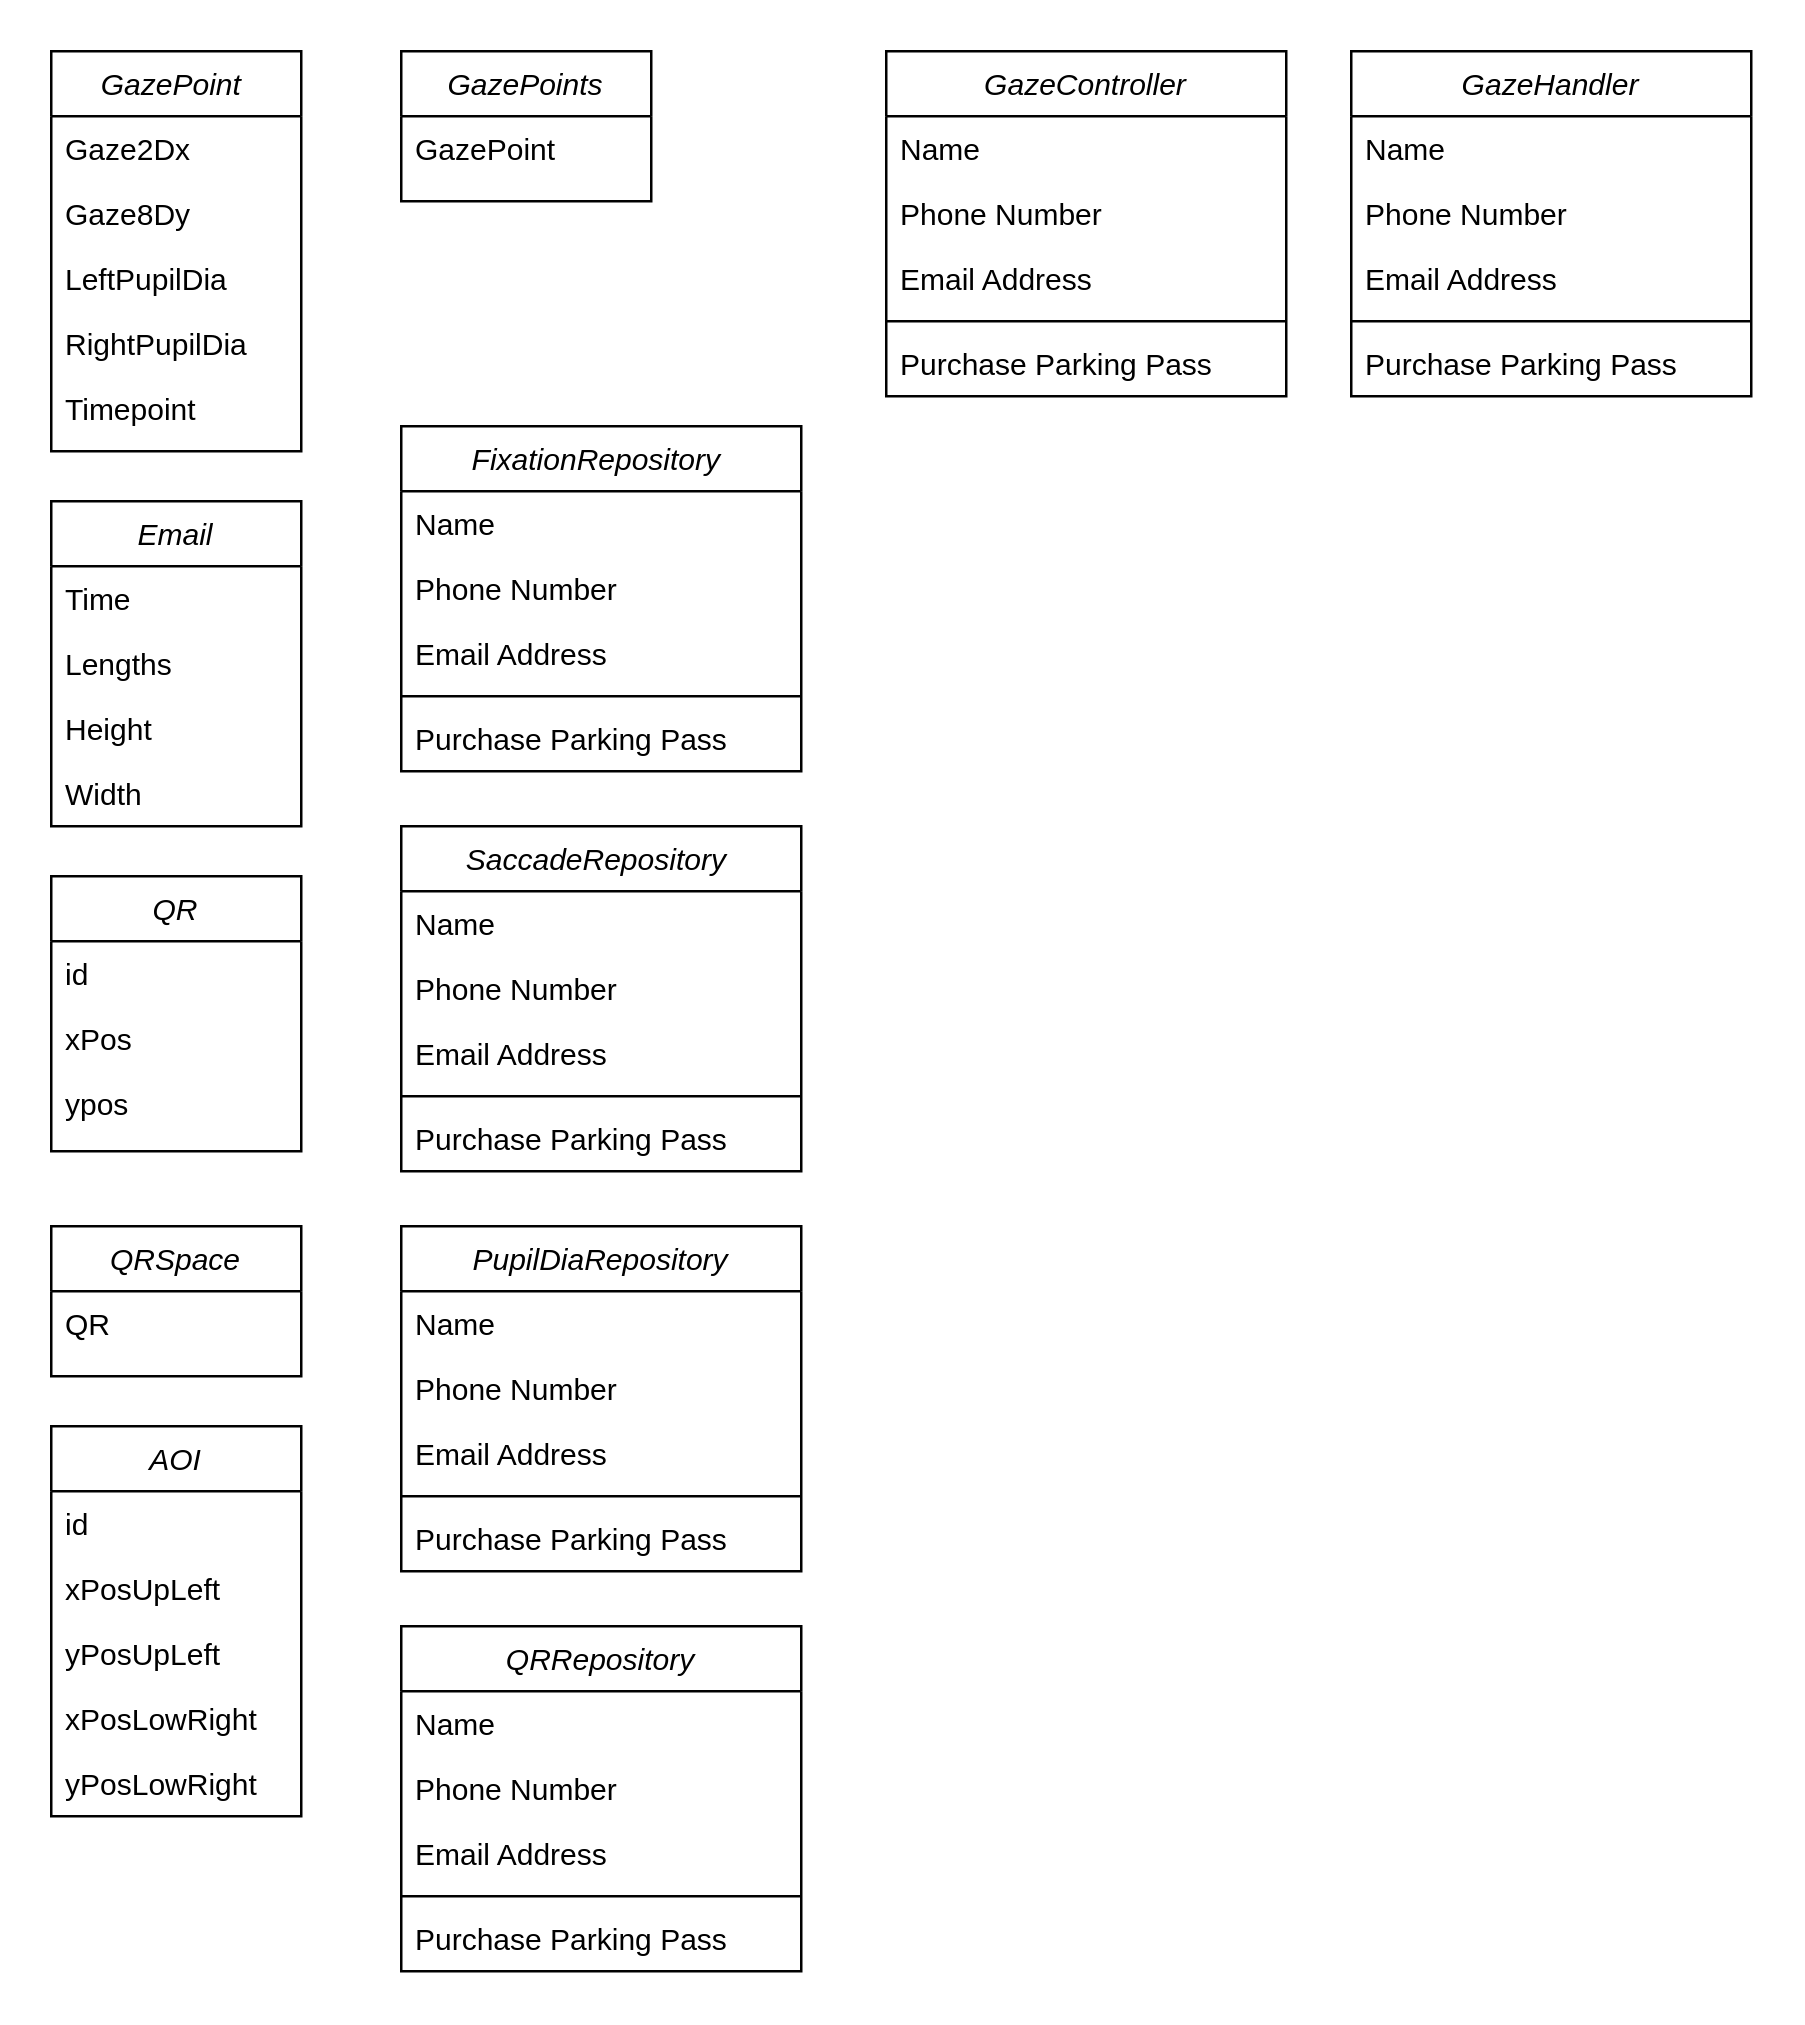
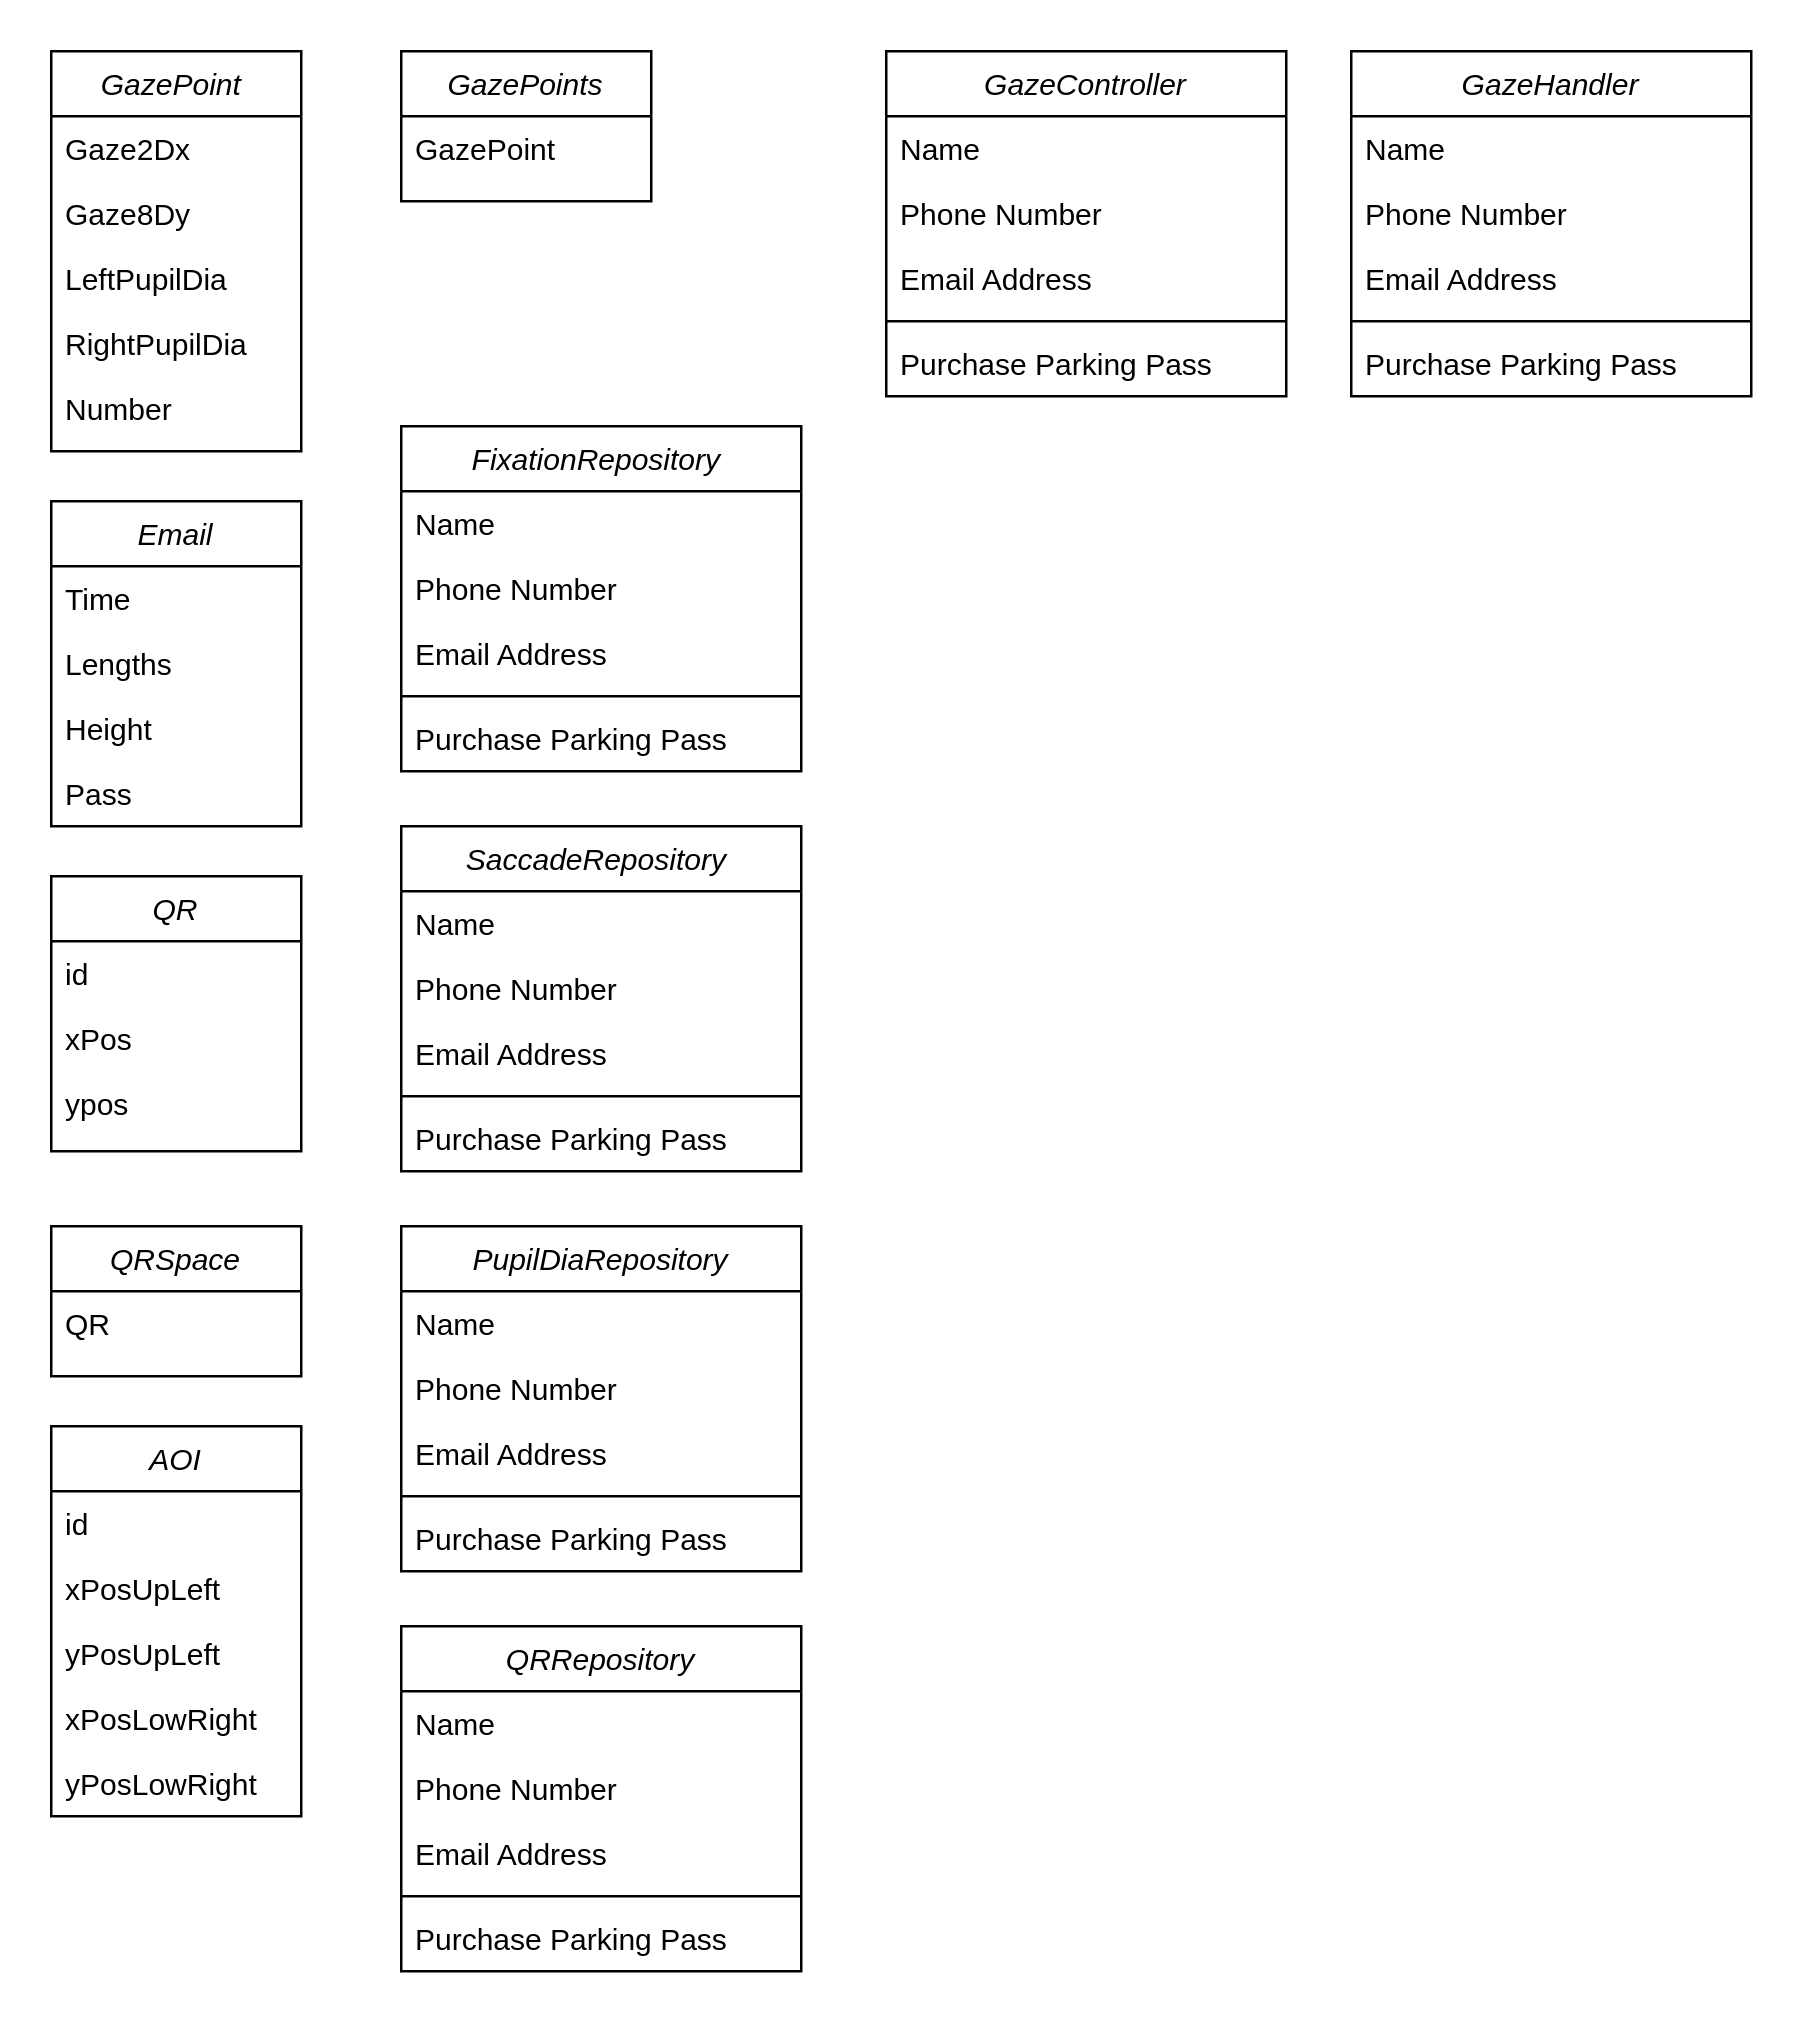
(133, 410) -> (115, 410)
(103, 795) -> (99, 795)
